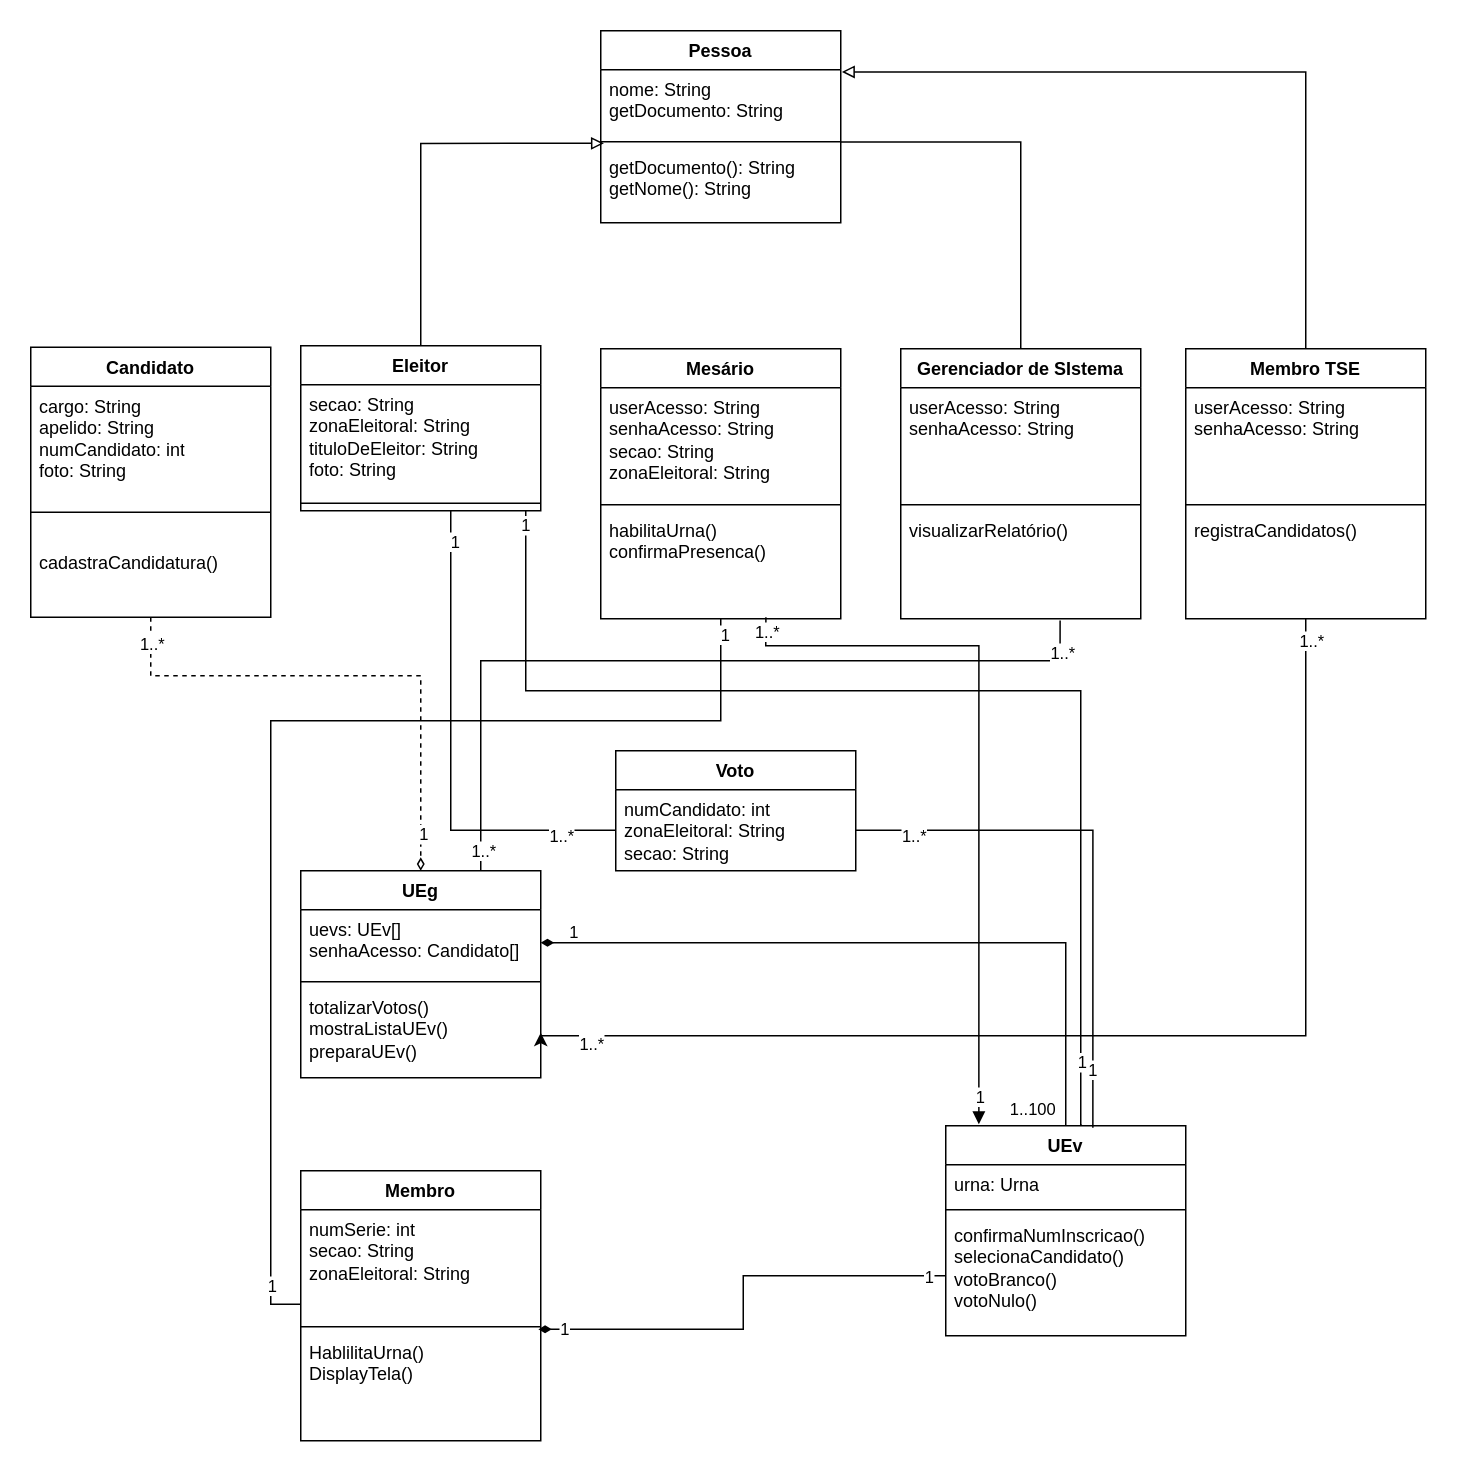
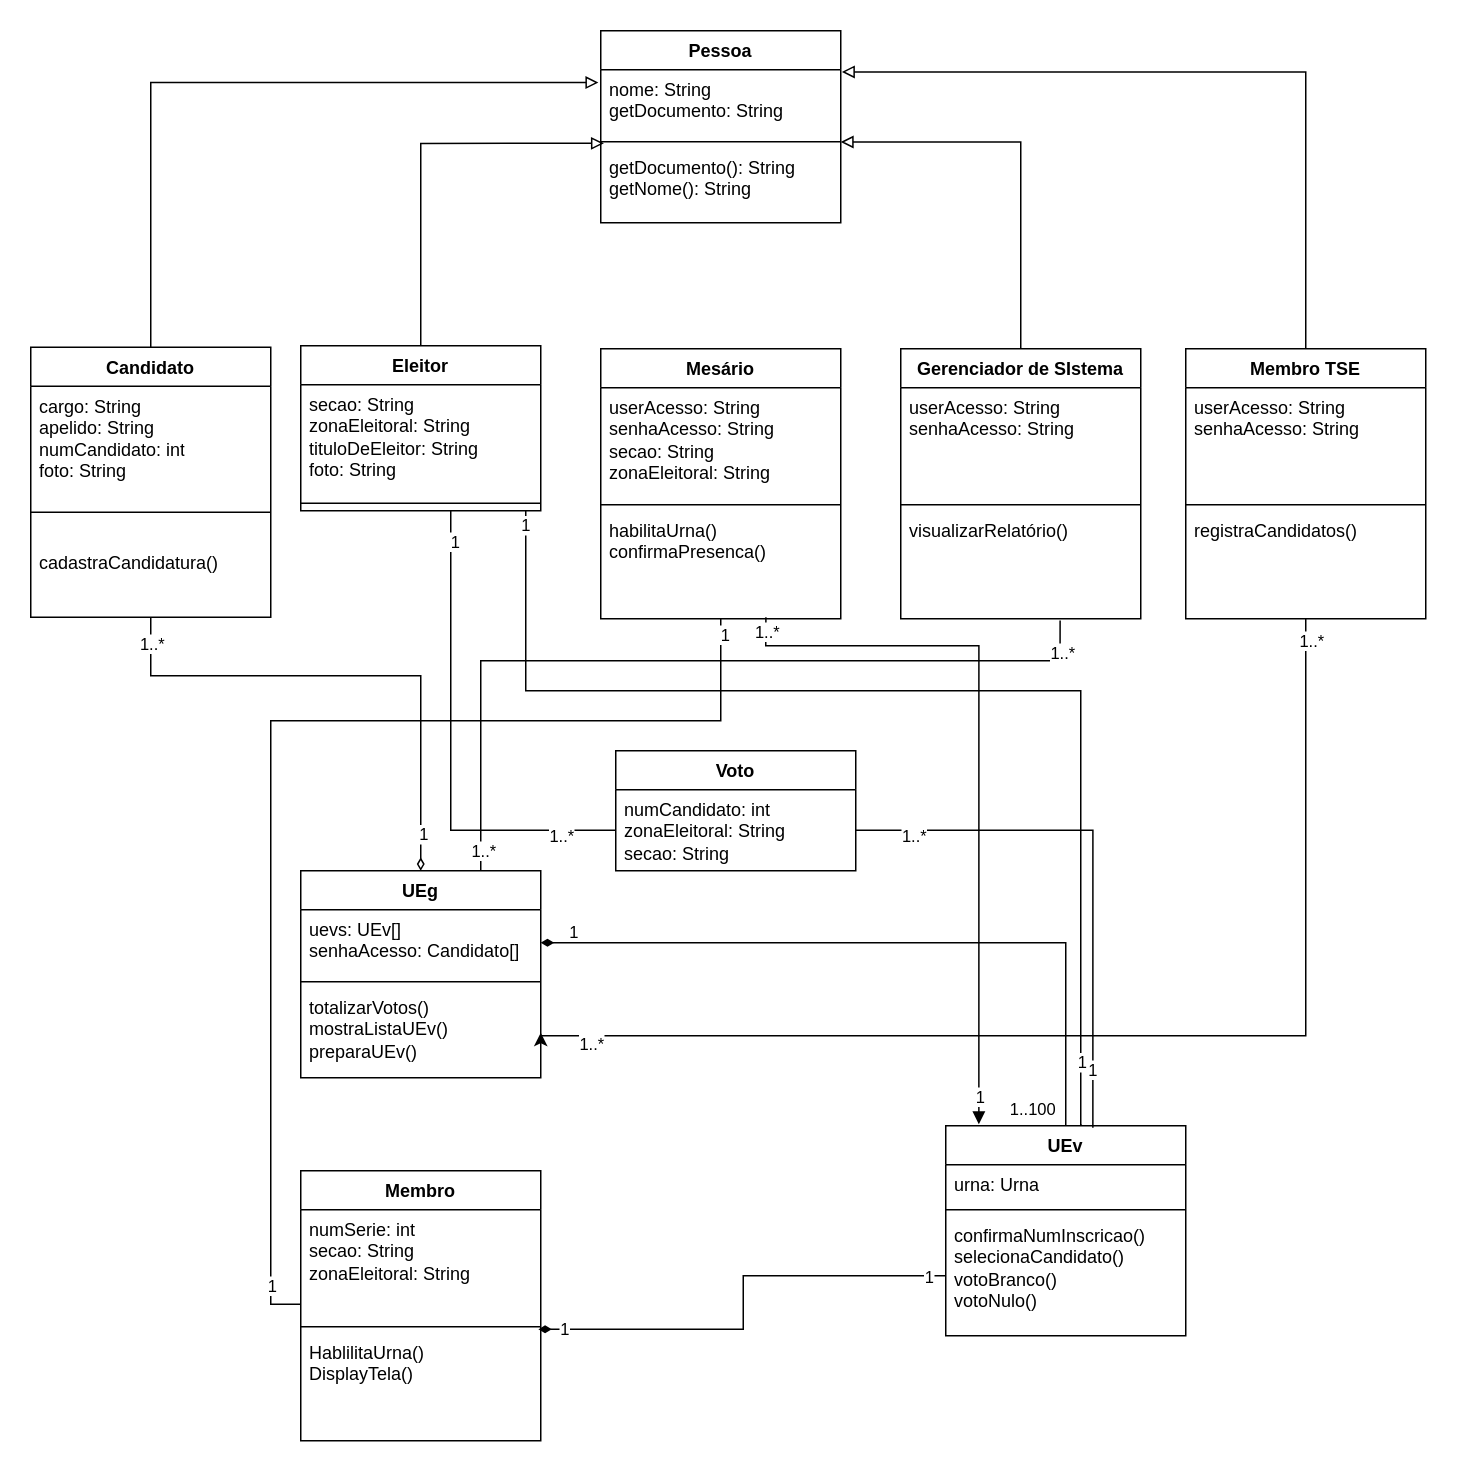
none -> (236, 83)
(849, 142) -> (854, 142)
(350, 676) -> (350, 676)
